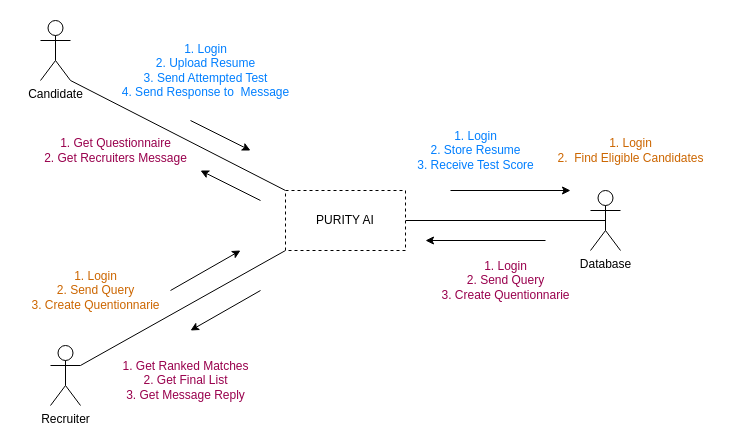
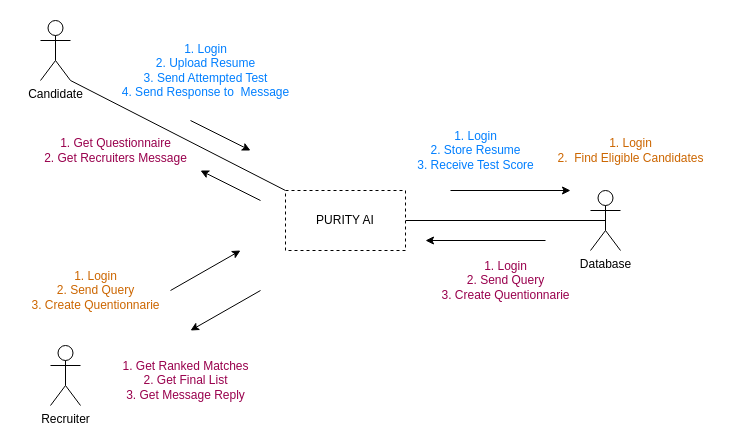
(183, 308) -> none
